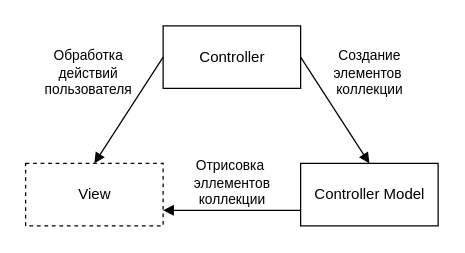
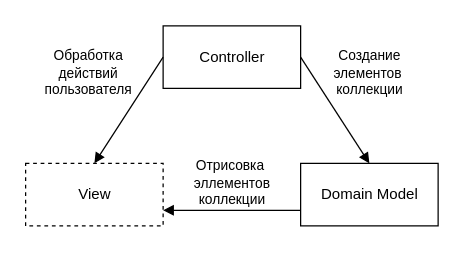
(370, 194) -> (370, 194)
